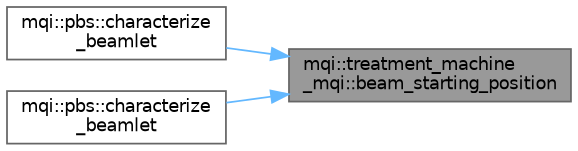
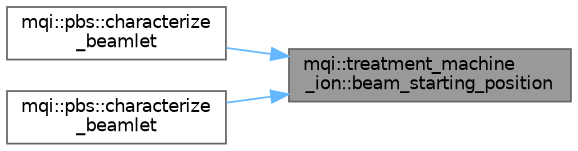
(430, 75) -> (430, 75)
